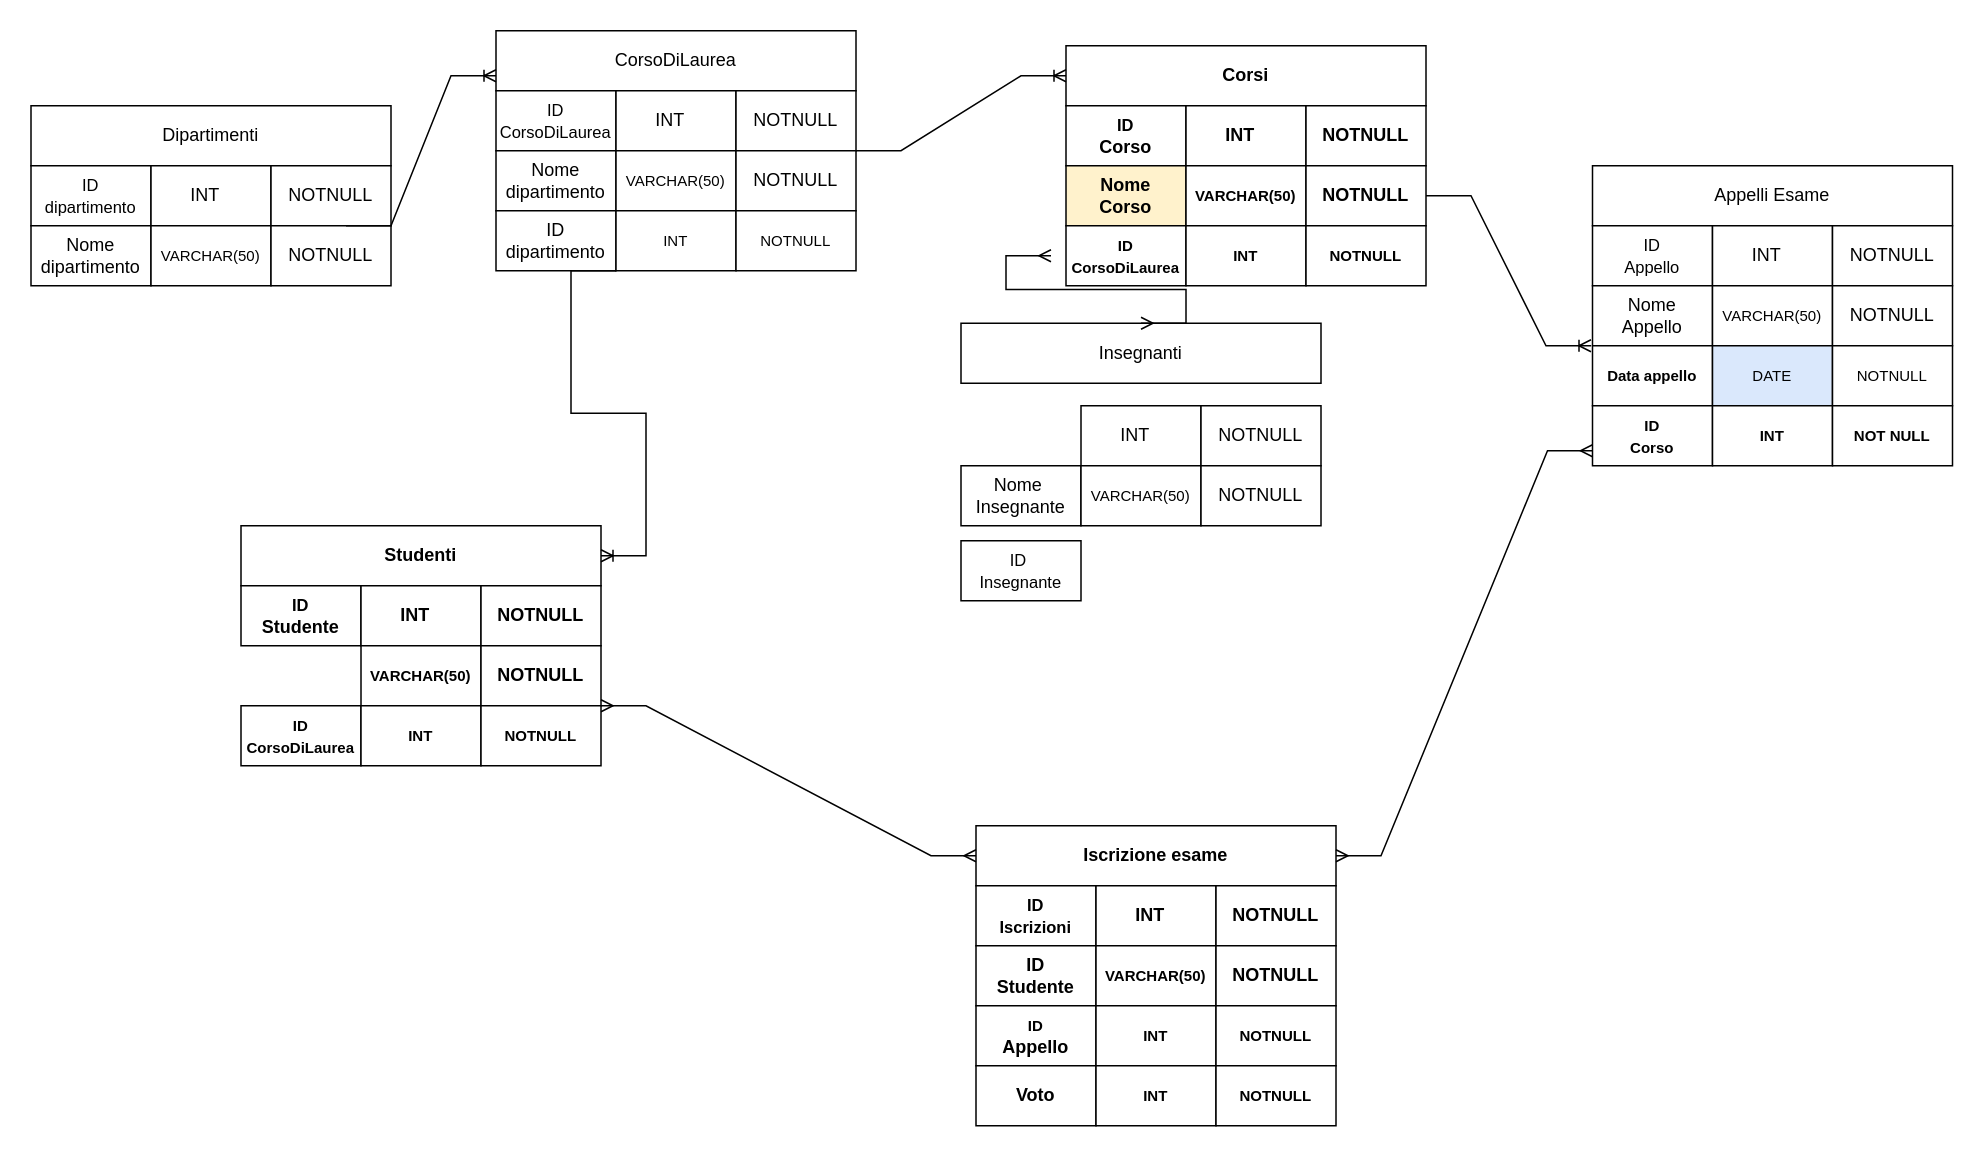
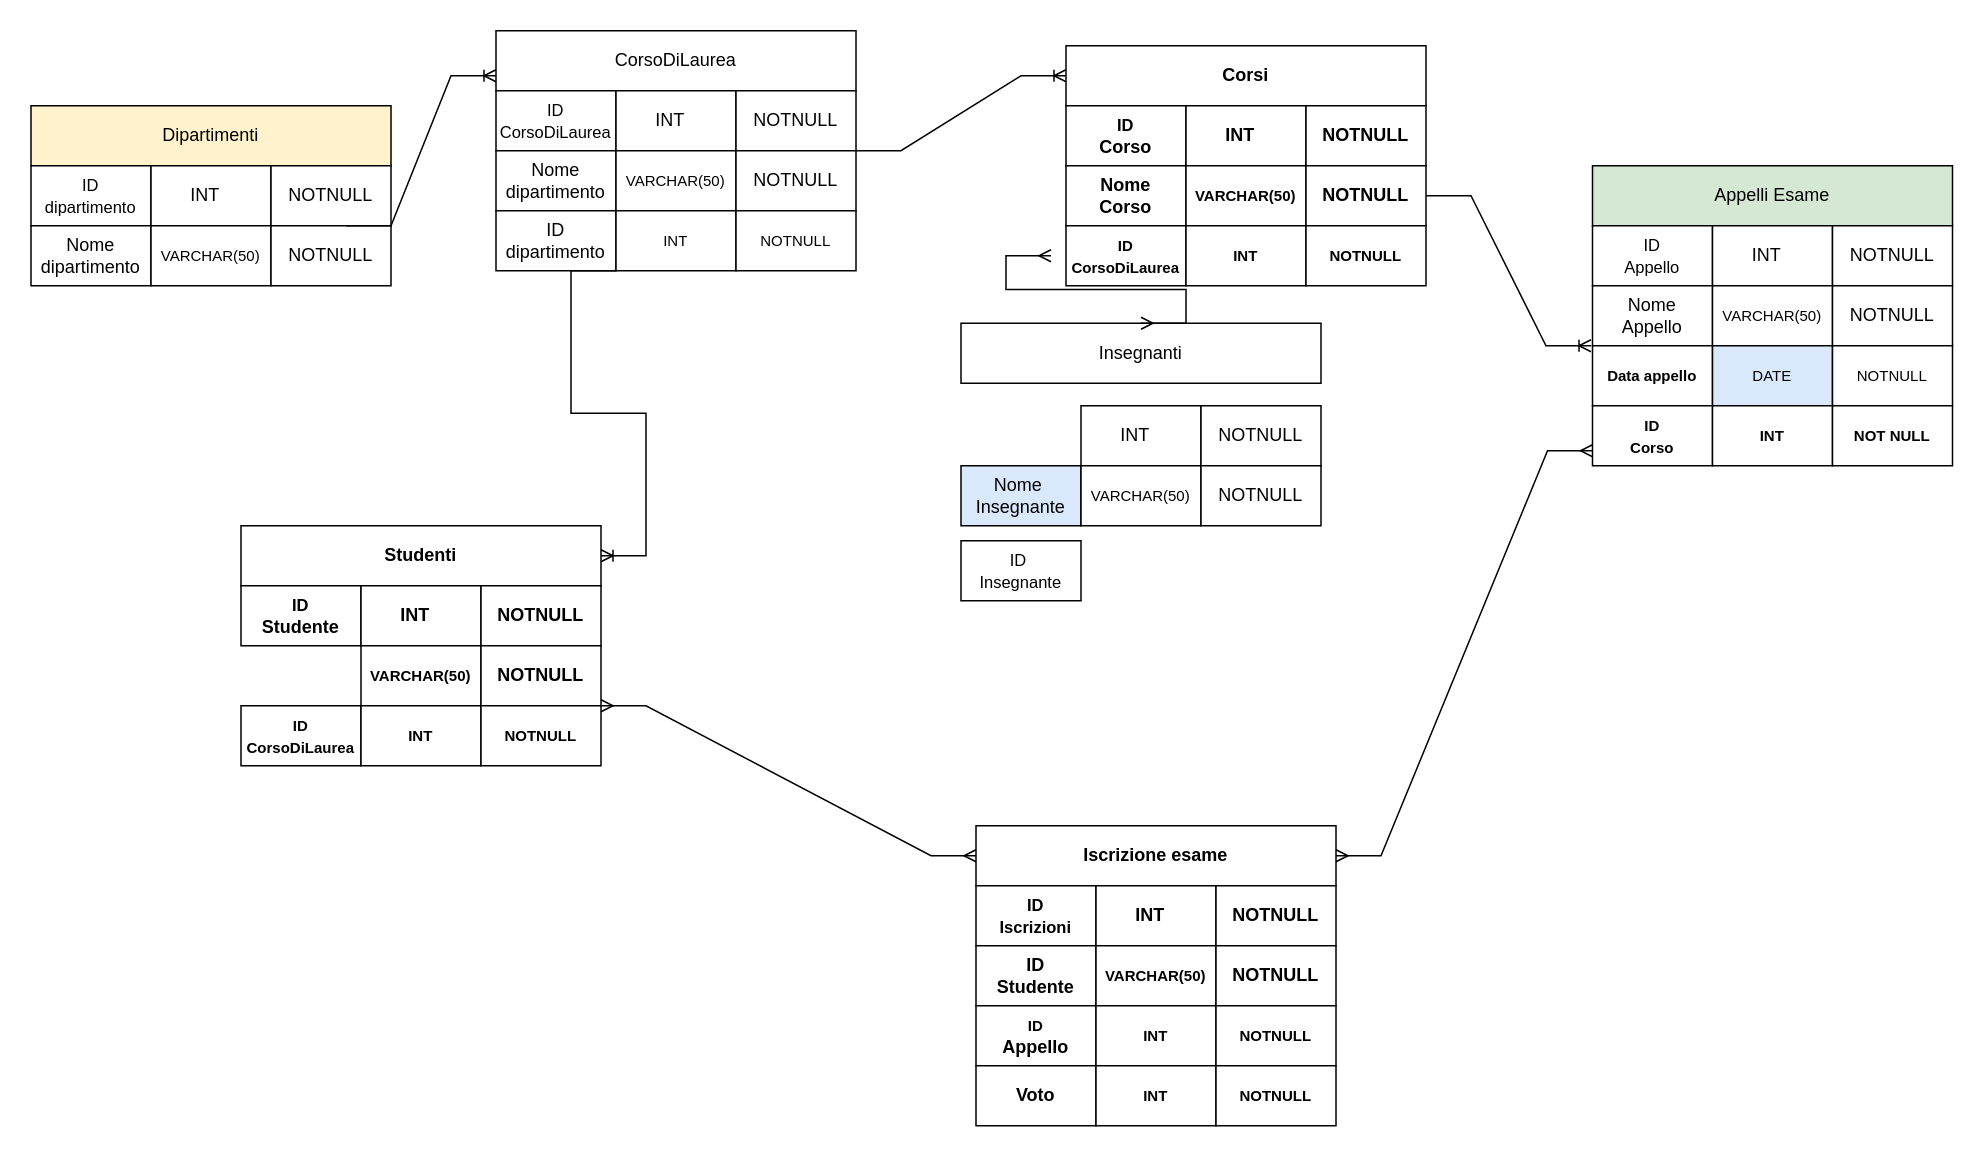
(211, 136) -> (211, 136)
(1126, 196) -> (1126, 196)
(1772, 196) -> (1772, 196)
(1021, 496) -> (1021, 496)
